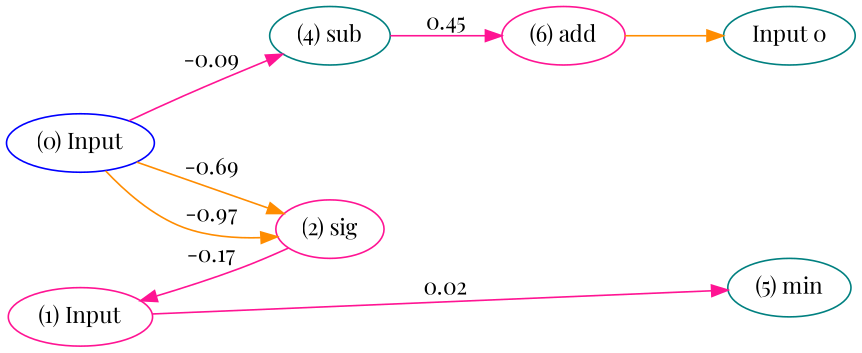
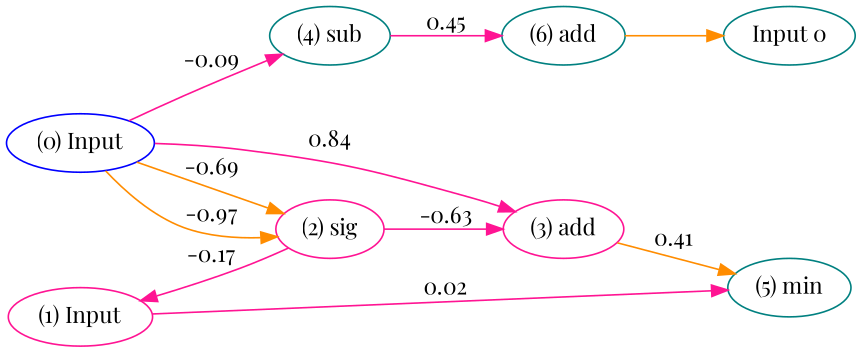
(564, 36) -> (564, 36)
none -> (564, 229)
